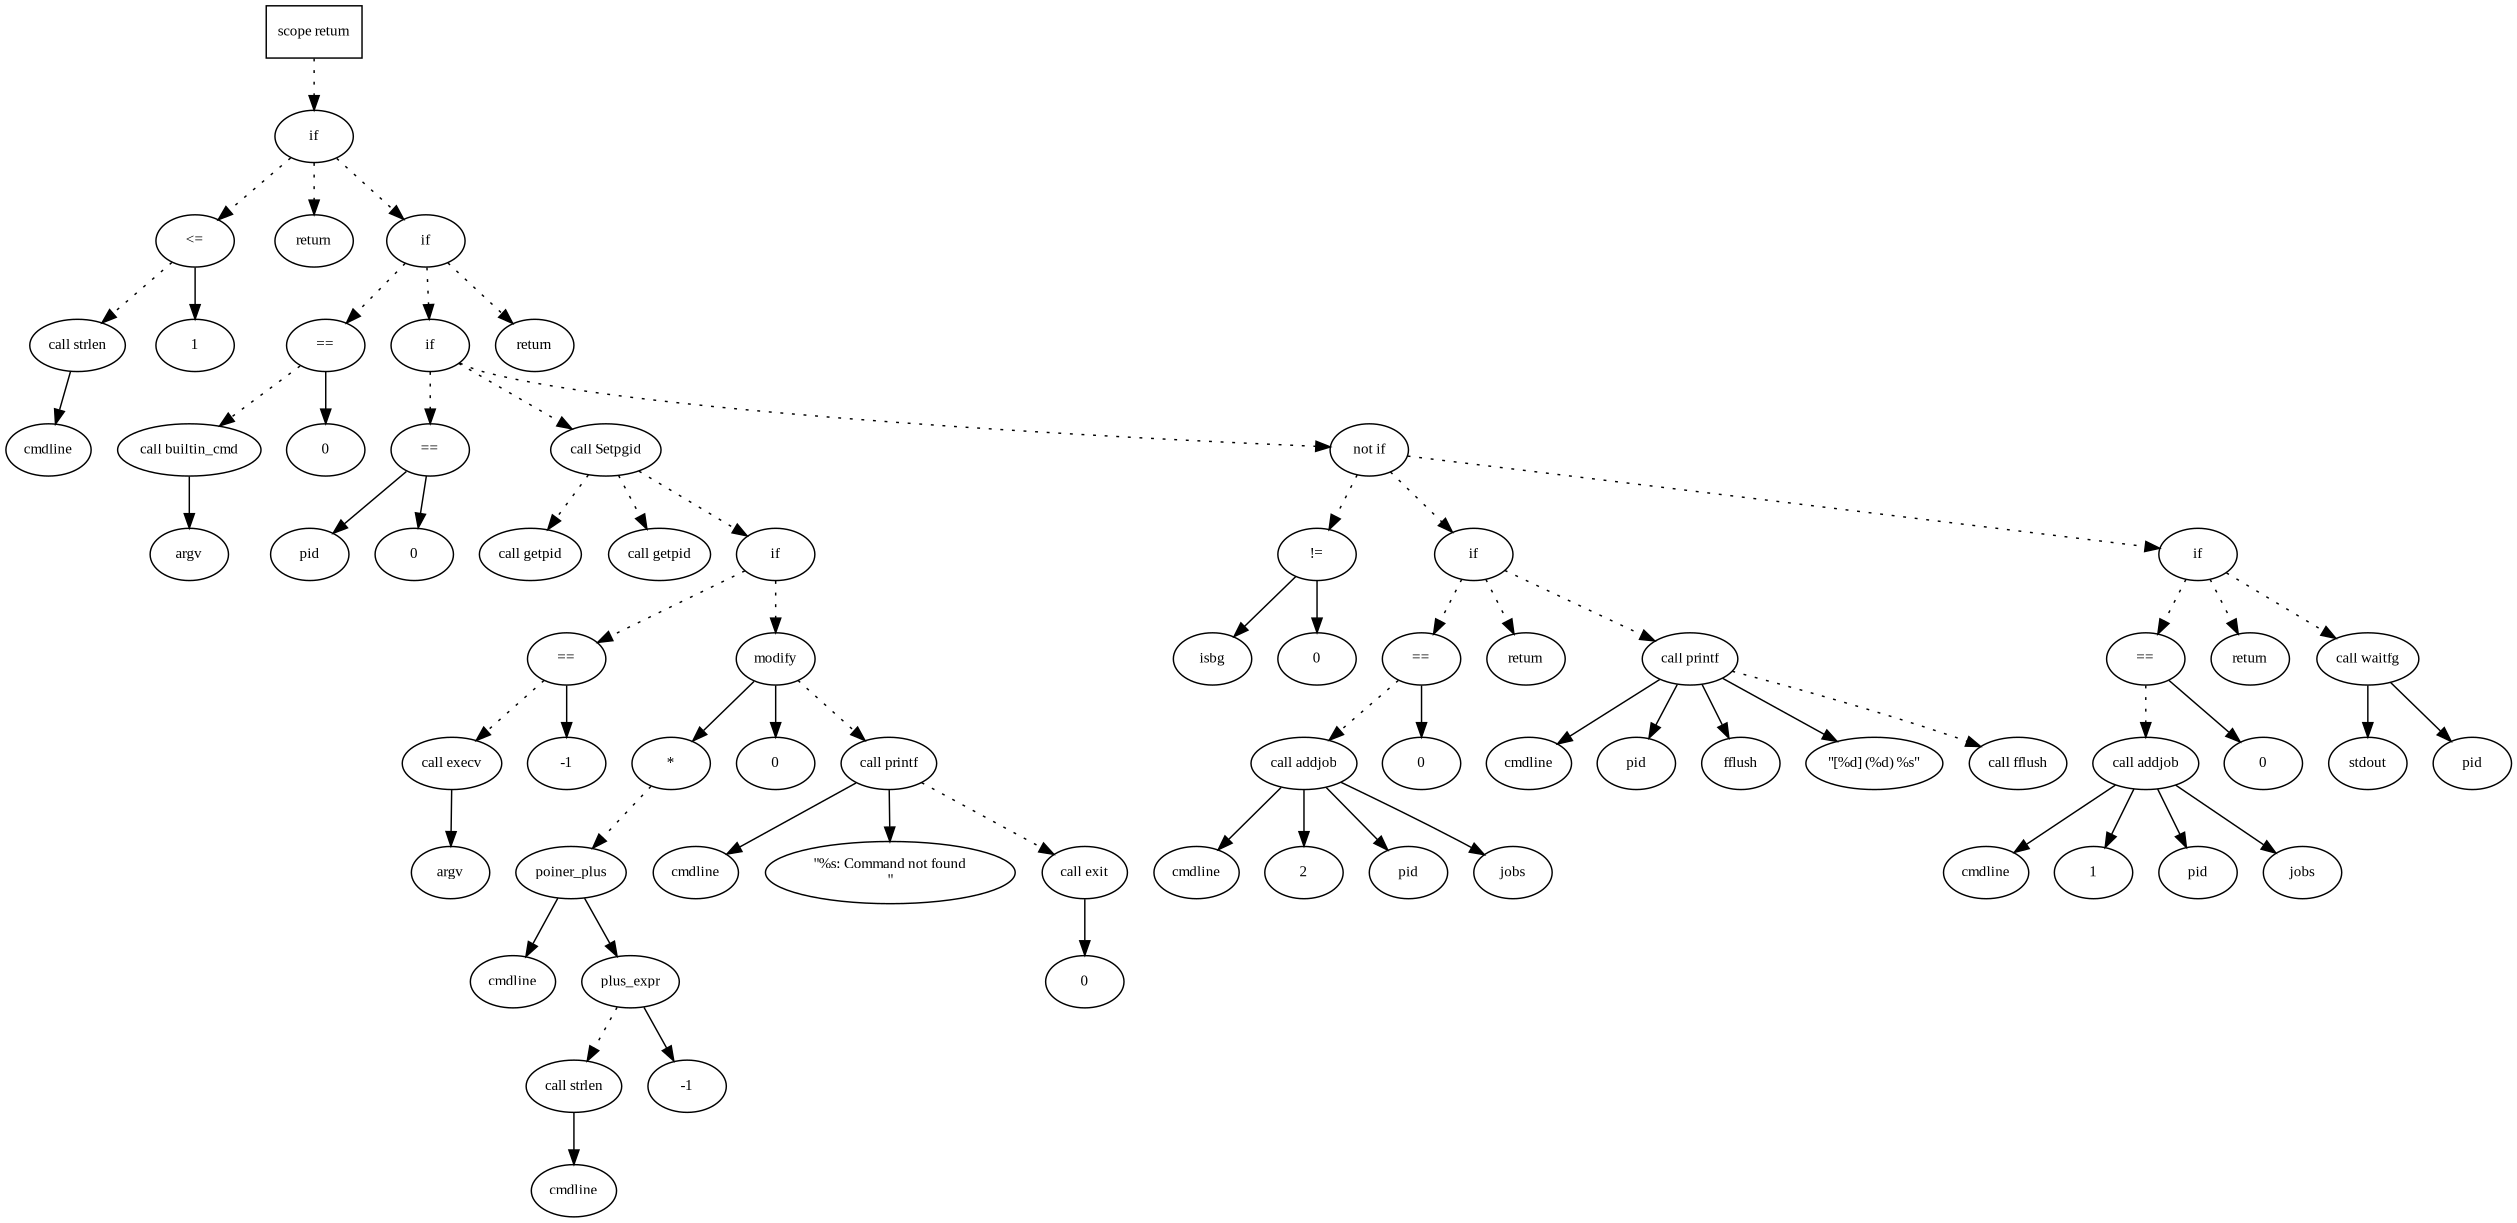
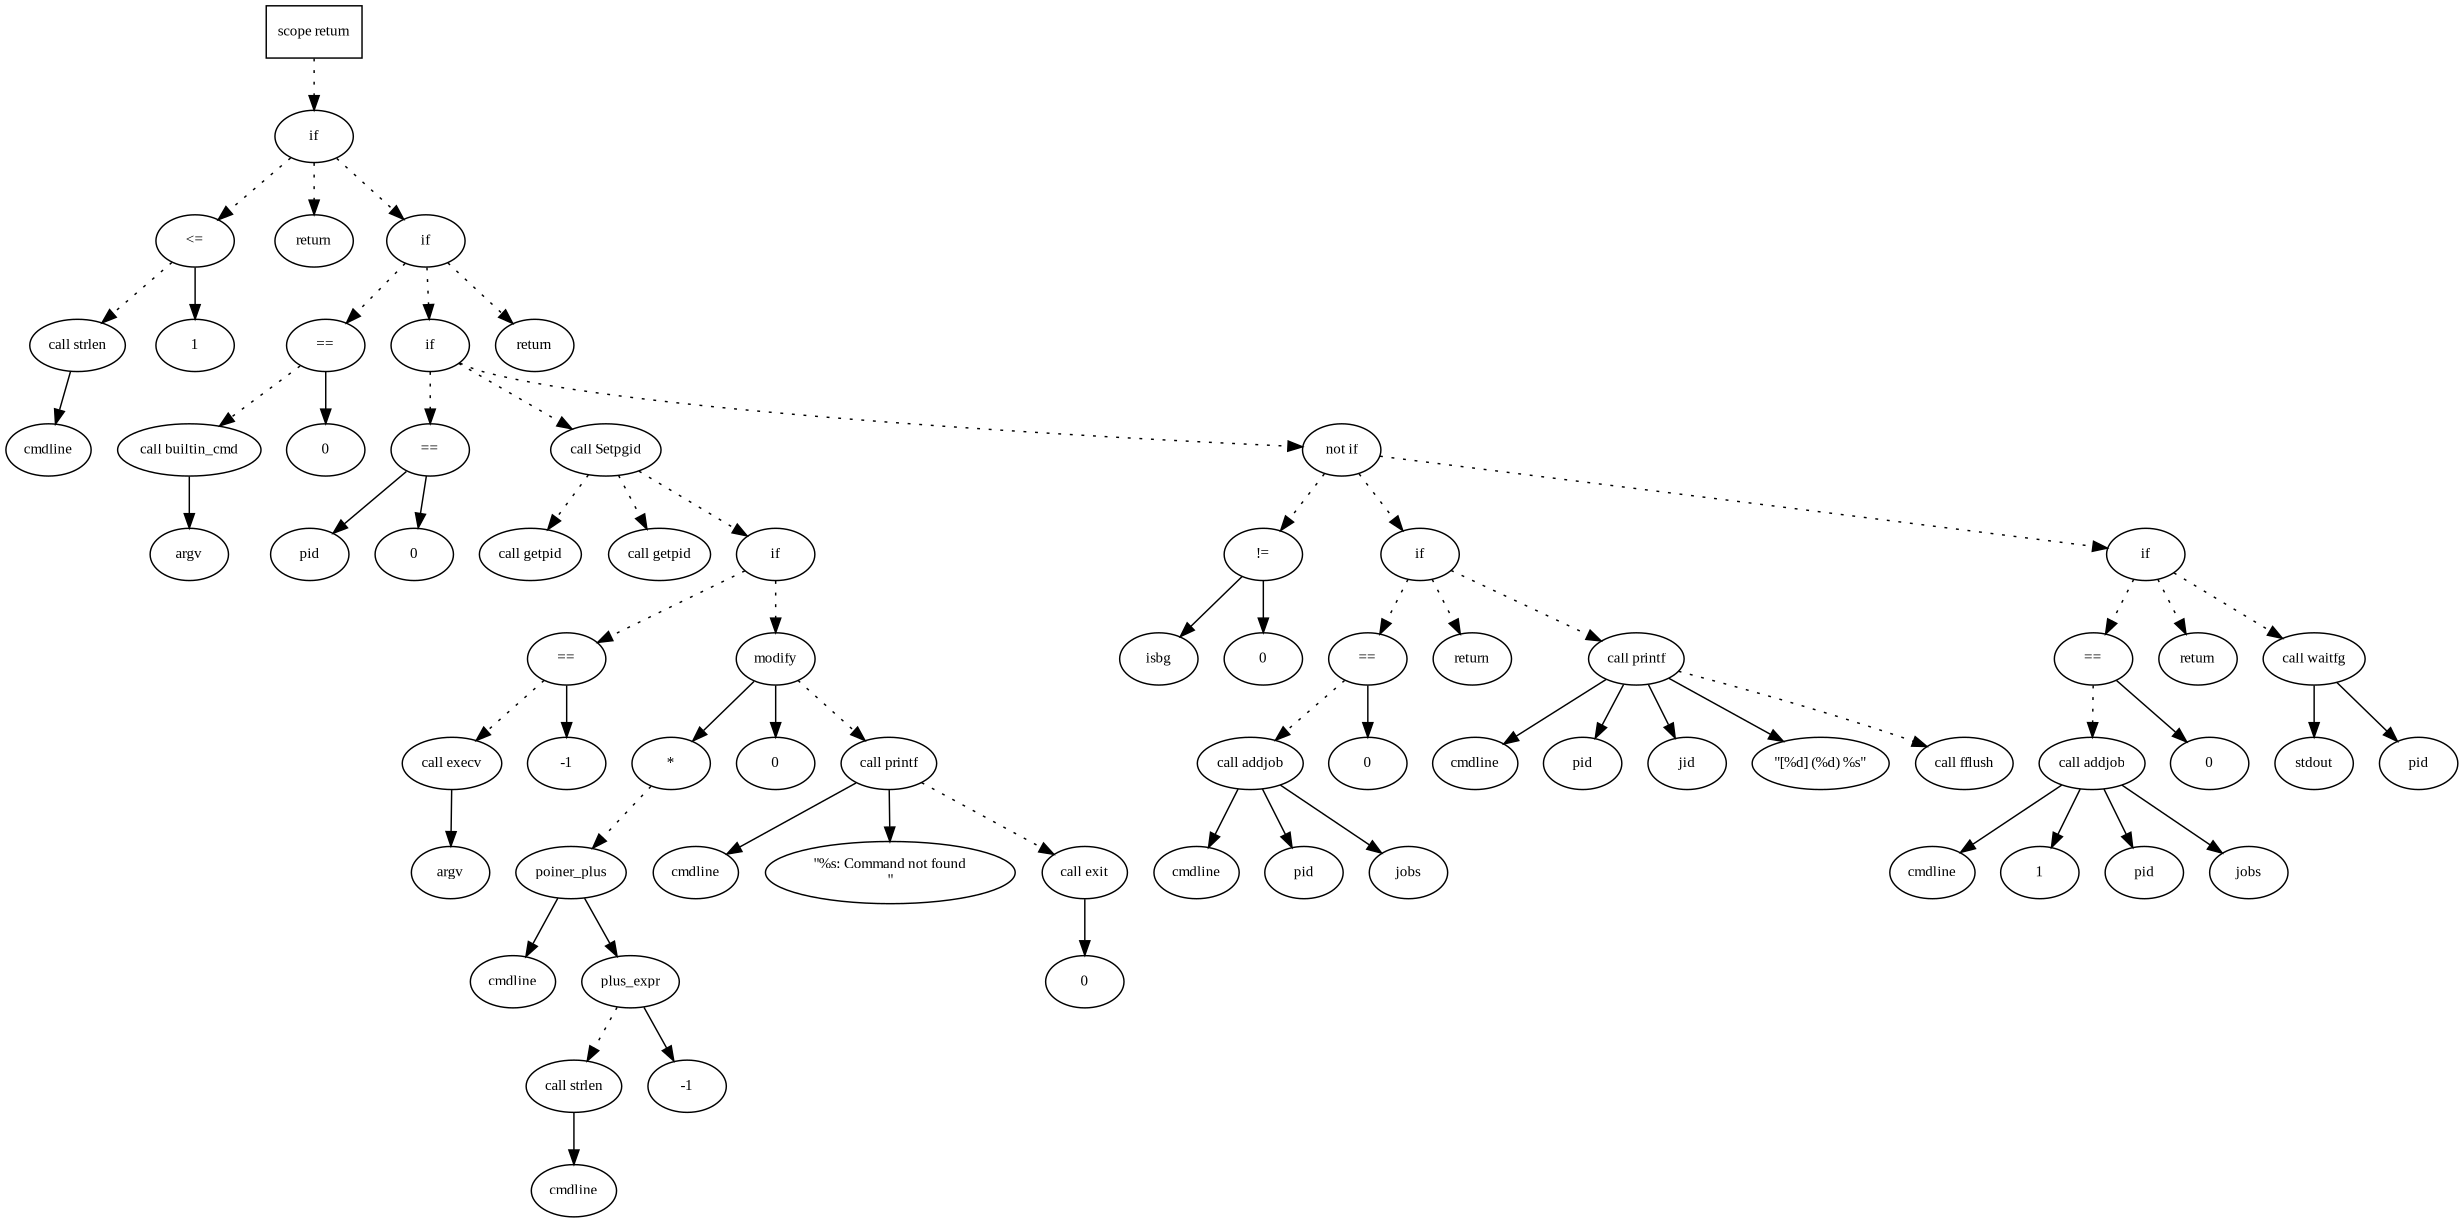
(1741, 763) -> (1687, 763)
(1304, 873) -> none
